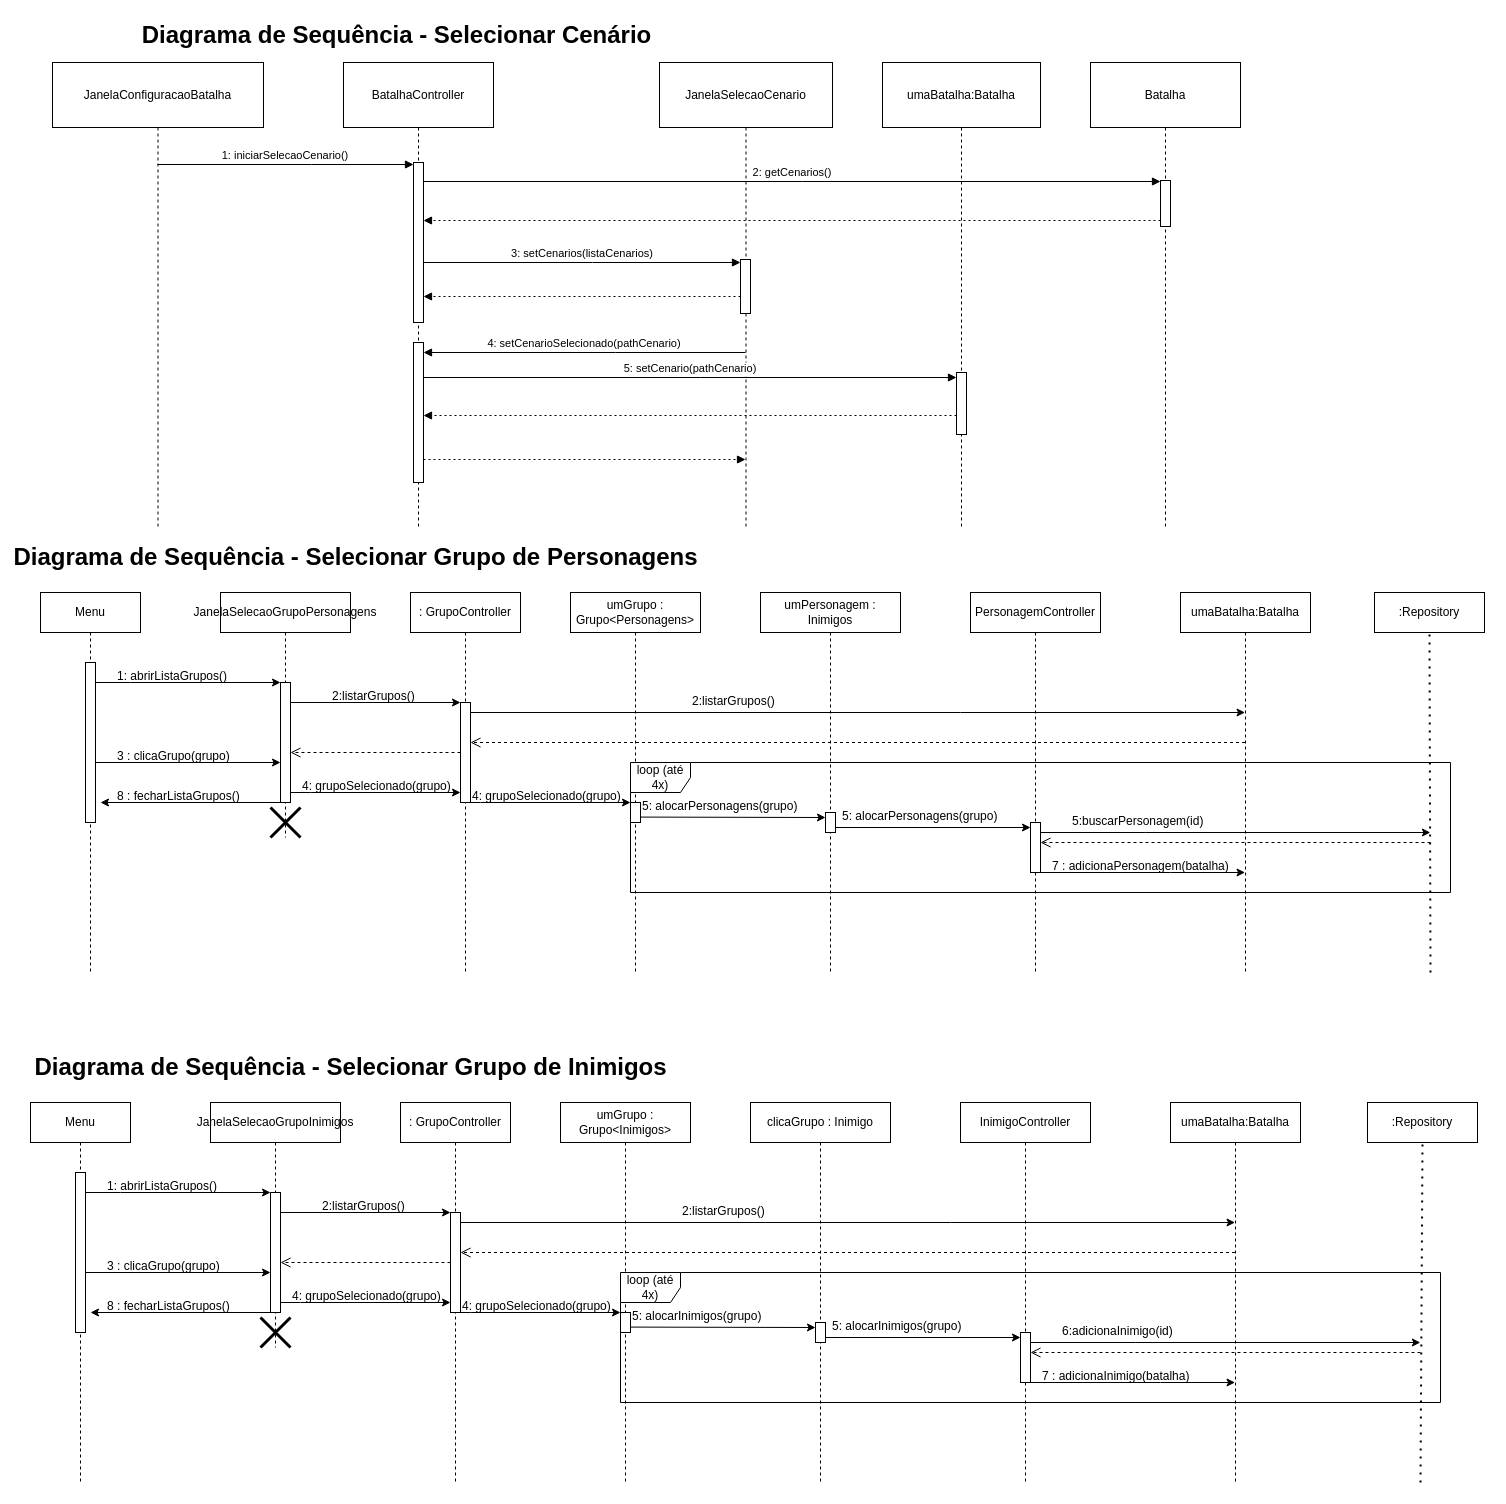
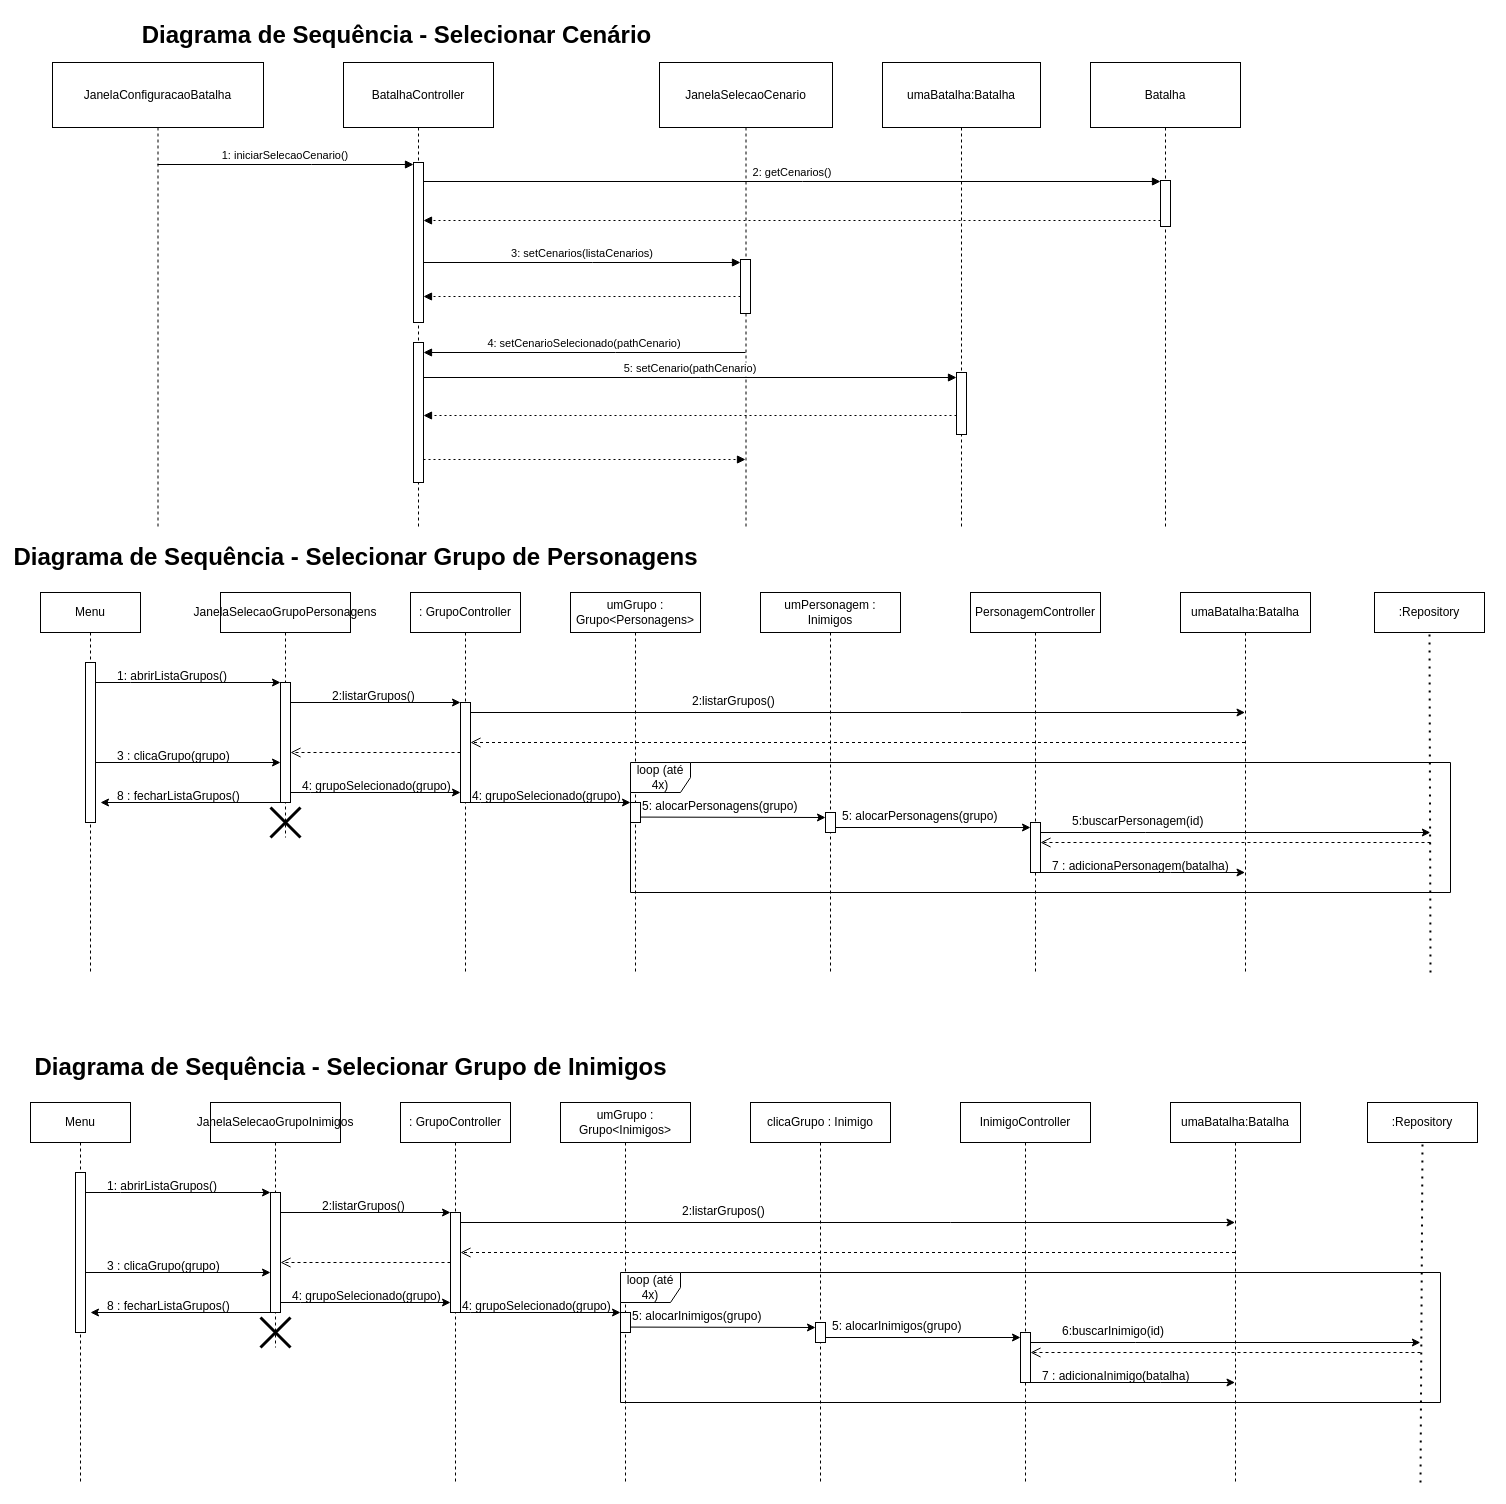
(1124, 1332) -> (1120, 1332)
